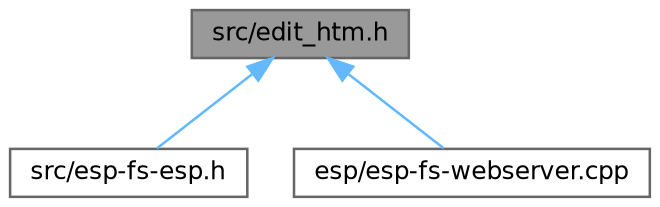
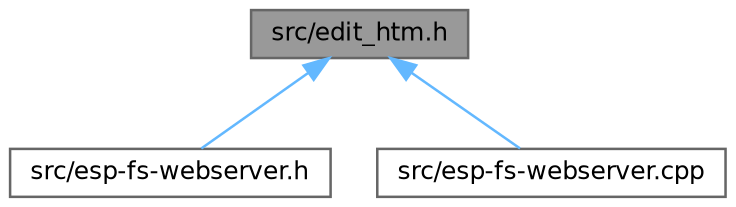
(129, 173) -> (170, 173)
(472, 173) -> (551, 173)
